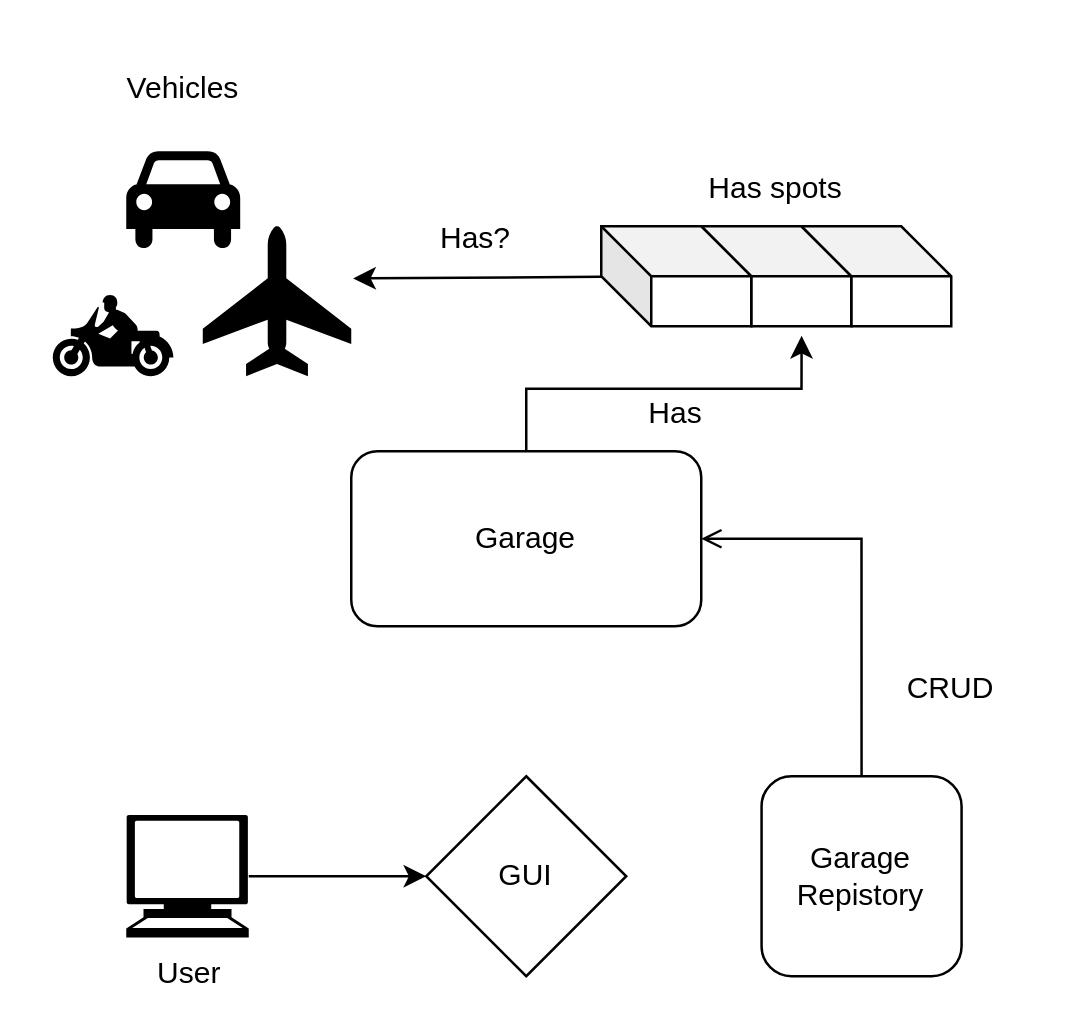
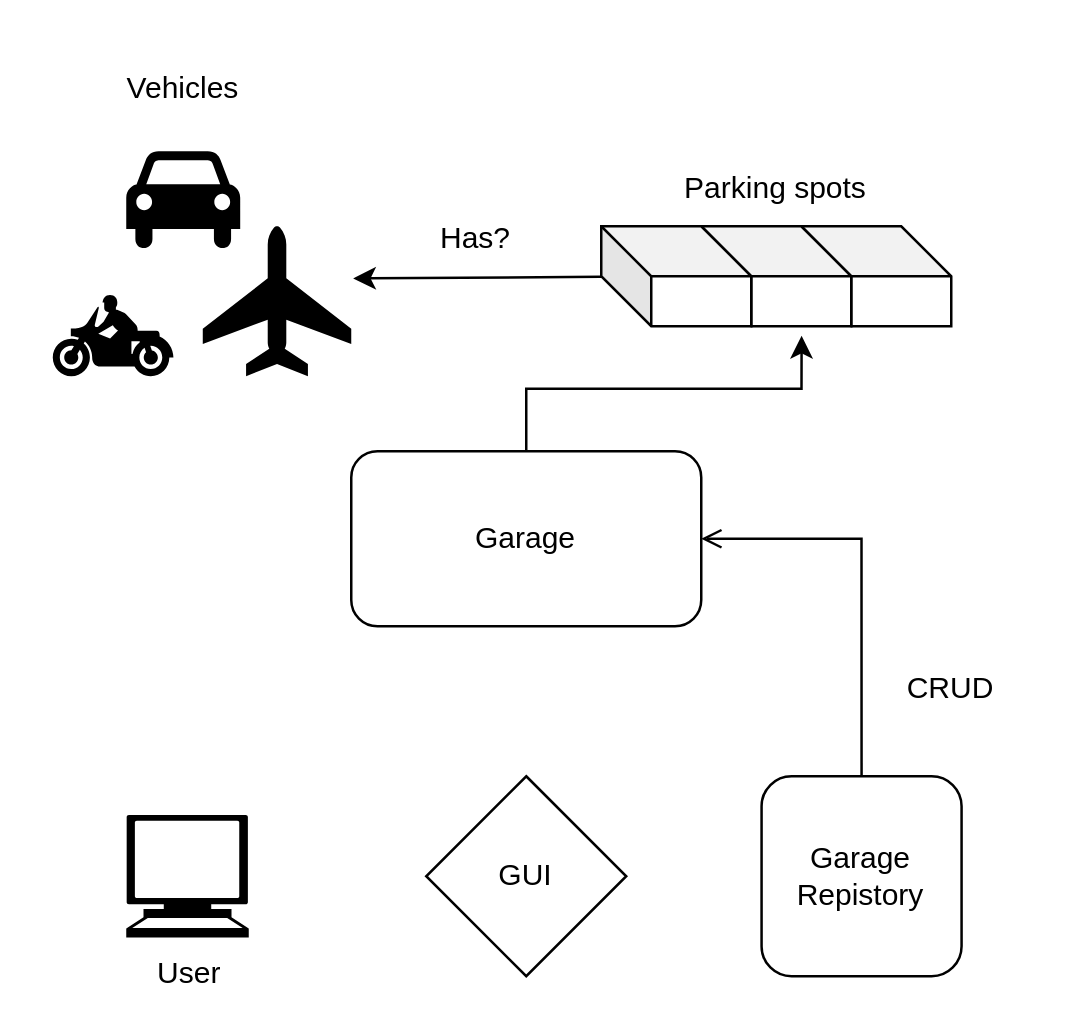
(776, 189) -> (776, 189)
(676, 414) -> none
(329, 876) -> none
